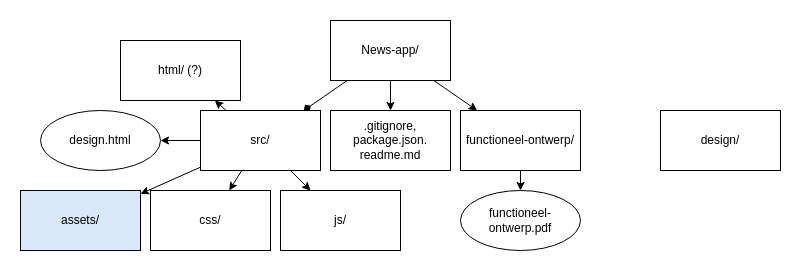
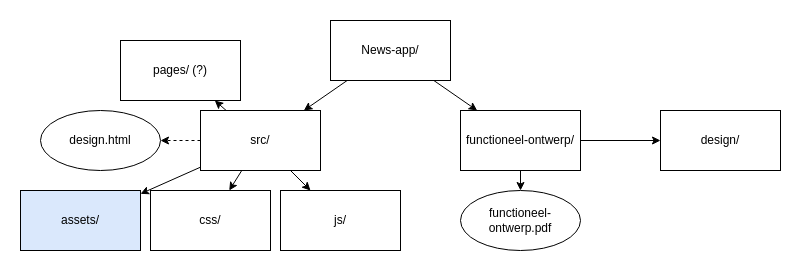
(181, 71) -> (181, 71)
(391, 92) -> none
(311, 106) -> (311, 106)
(184, 141) -> (184, 141)
(391, 141) -> none
none -> (617, 141)
